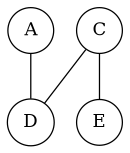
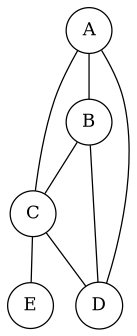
none -> (49, 118)
none -> (89, 122)
